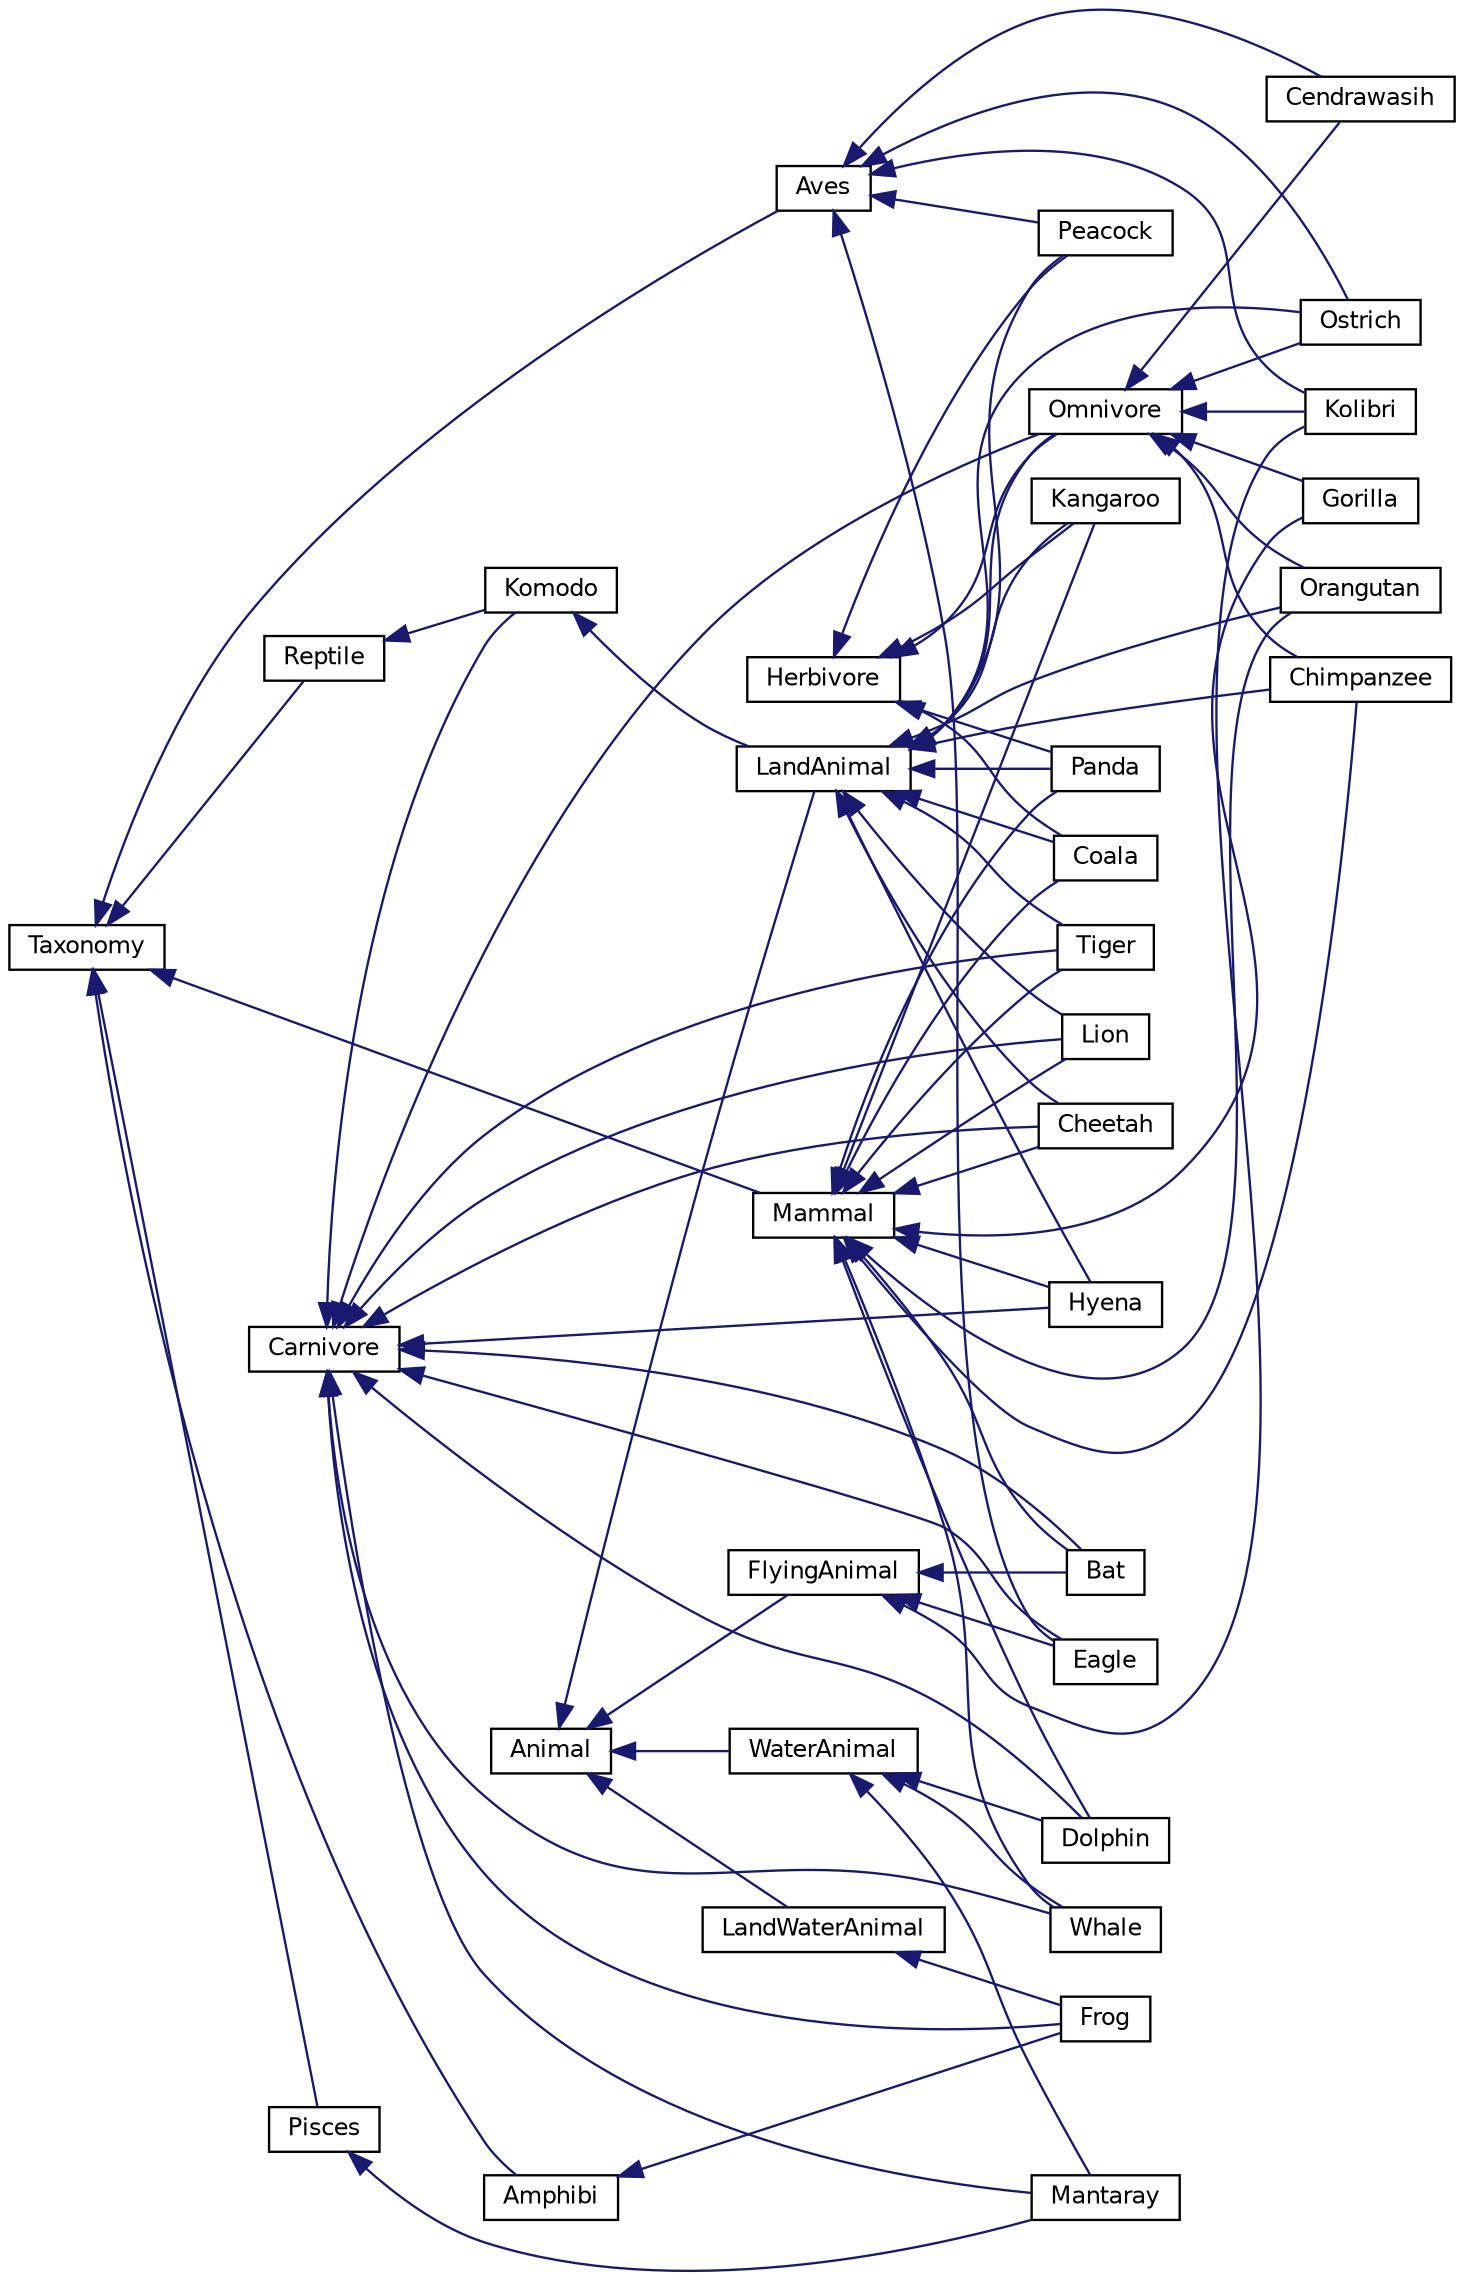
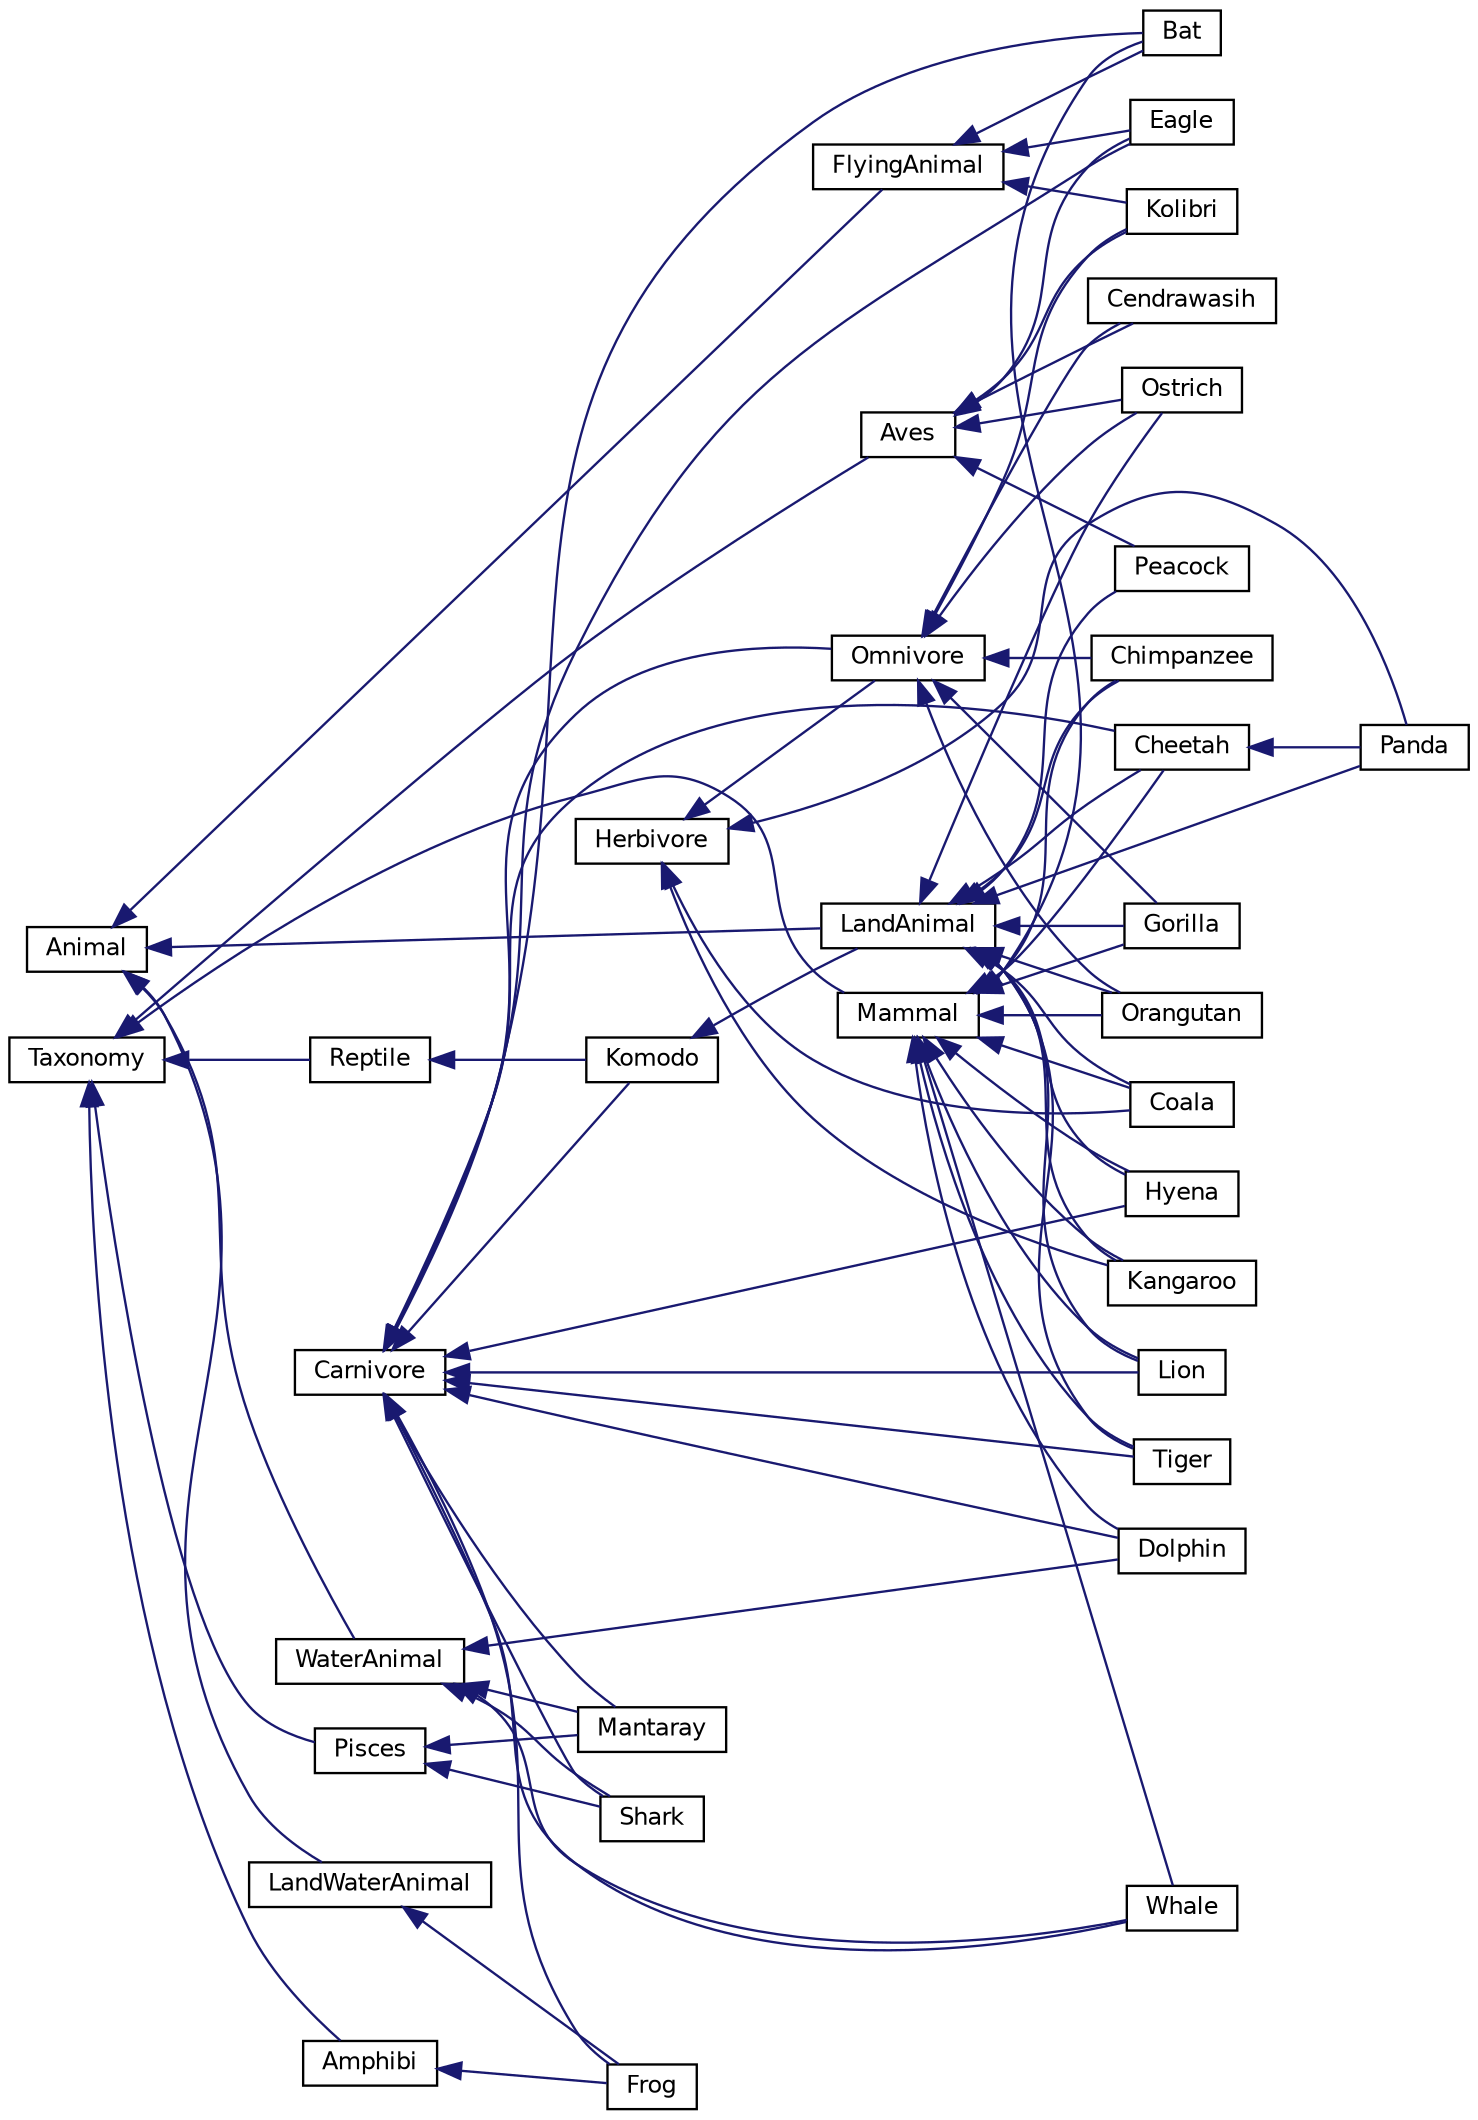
(934, 431) -> none
(991, 583) -> (1072, 926)
(976, 882) -> (1317, 747)
none -> (652, 1819)
